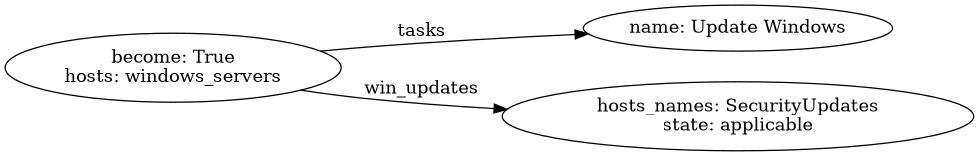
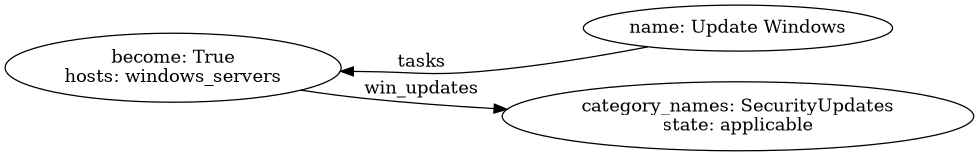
(448, 41) -> (501, 69)
(738, 116) -> (738, 116)
